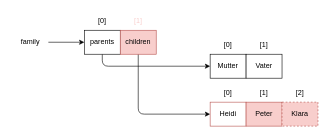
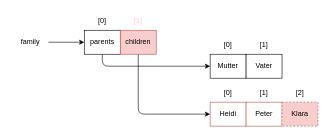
(264, 114) -> (264, 114)
